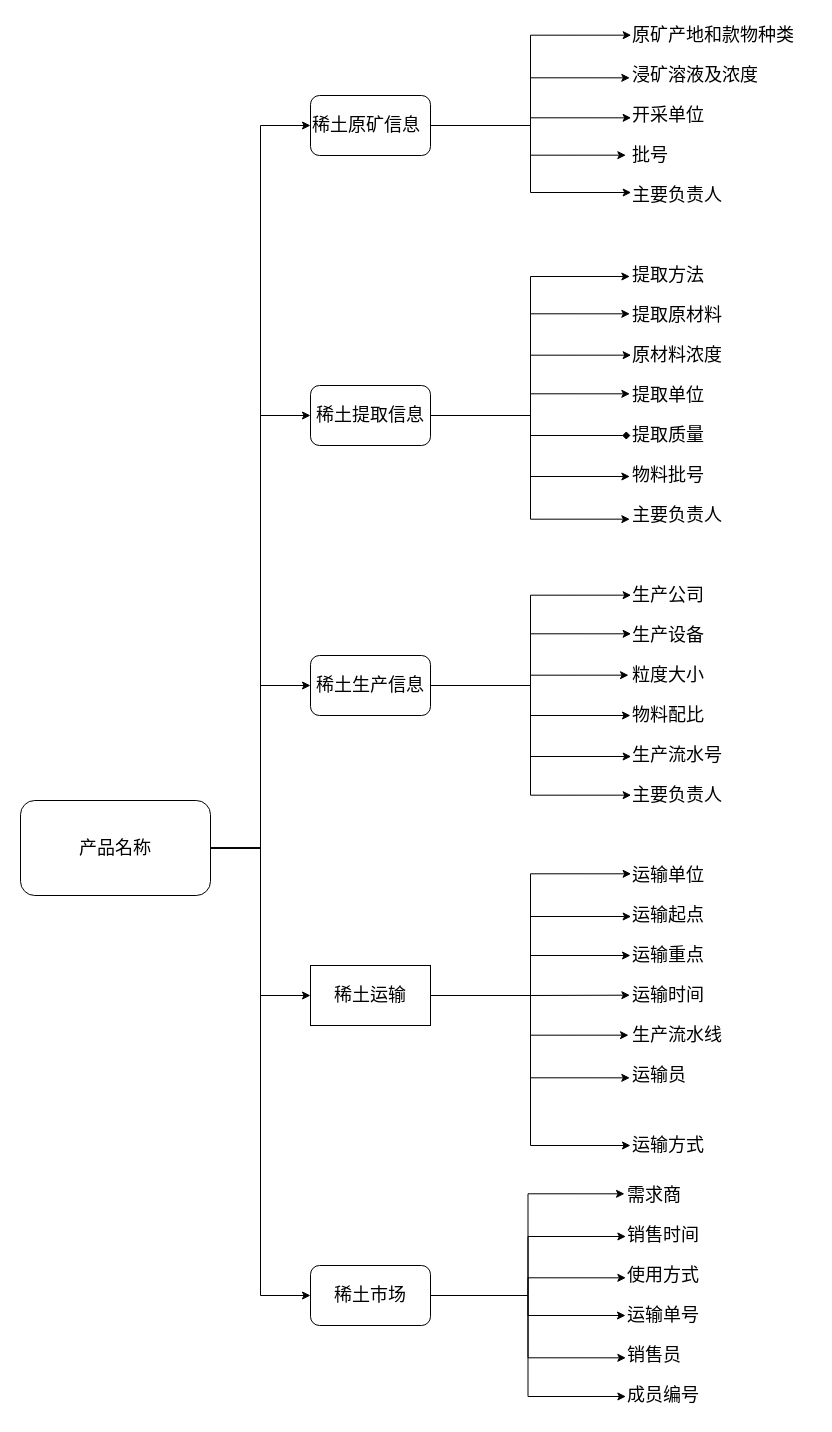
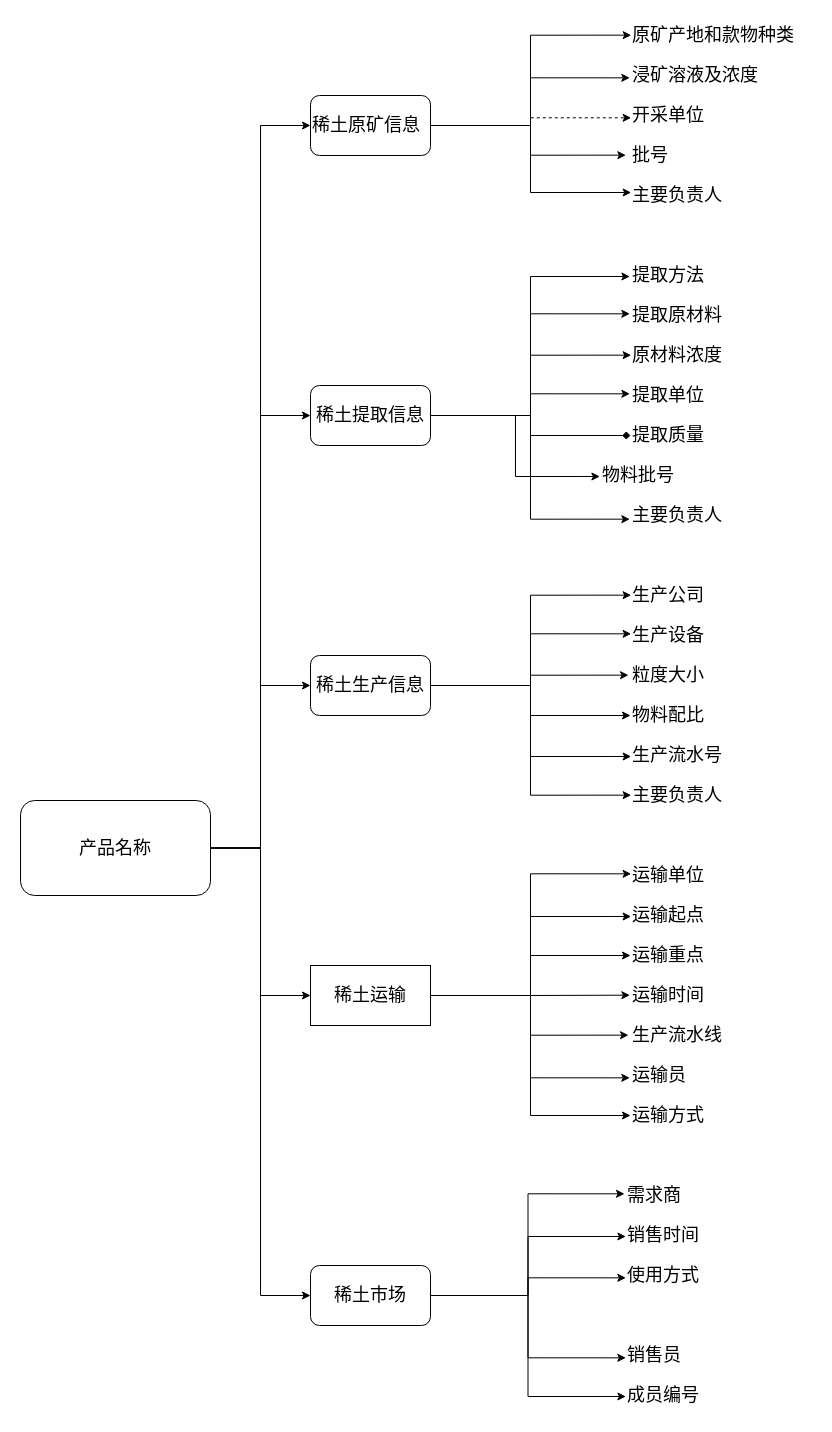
(577, 118) -> (577, 118)
(676, 476) -> (646, 476)
(676, 1146) -> (676, 1116)
(574, 1316) -> none
(671, 1316) -> none
